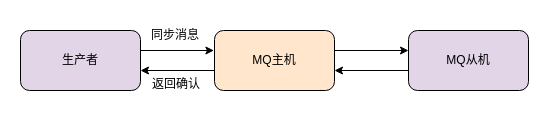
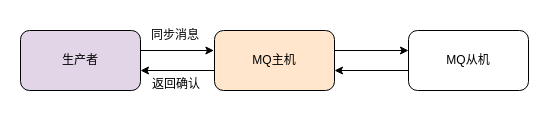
(469, 61) -> (469, 61)
